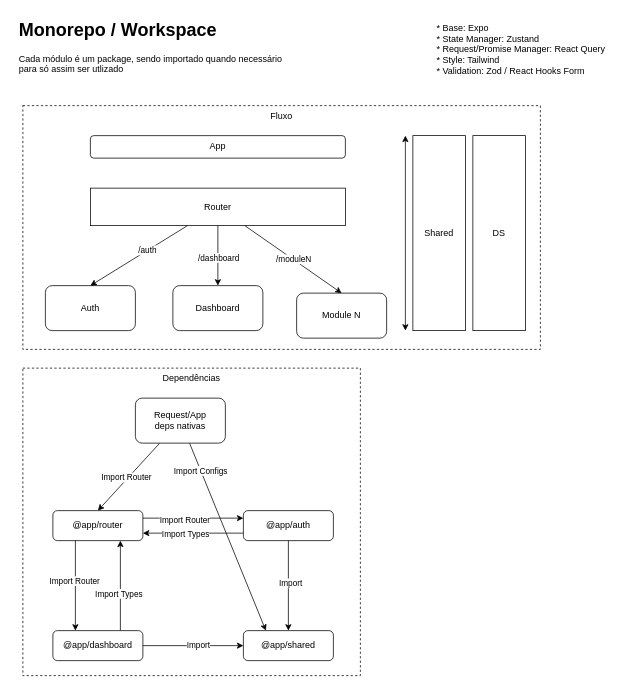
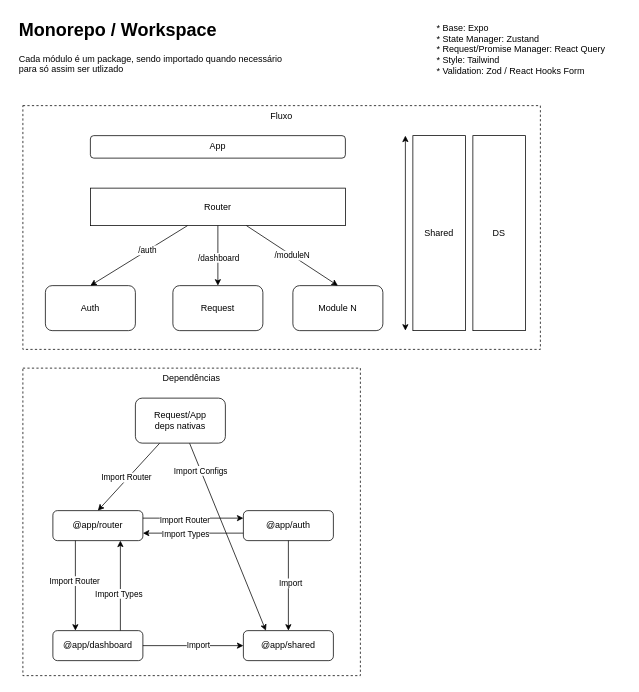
(218, 308) -> (218, 308)
(342, 315) -> (338, 308)
